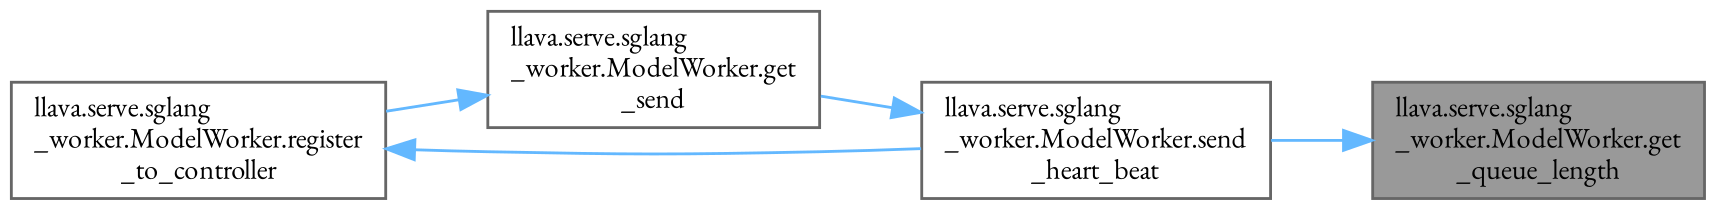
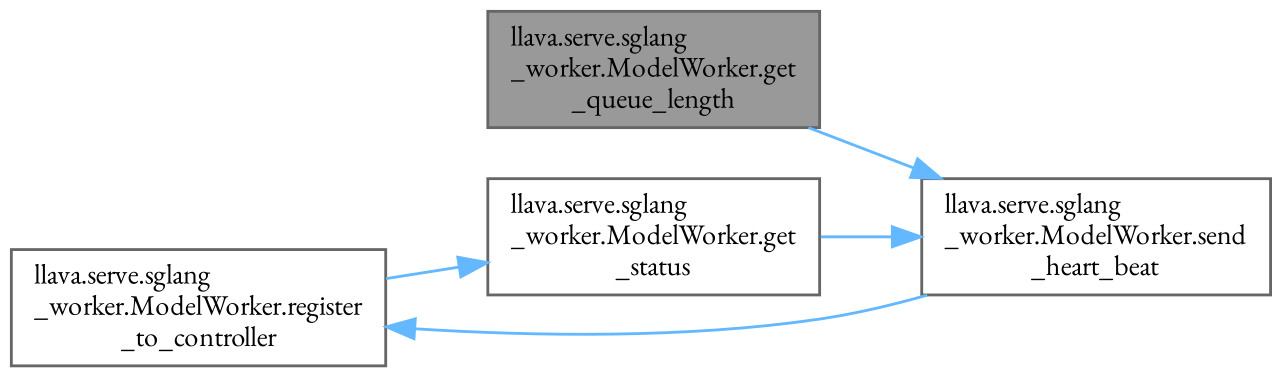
(654, 69) -> (654, 237)
(1307, 140) -> (861, 148)
